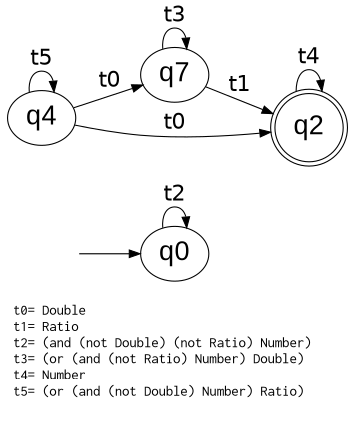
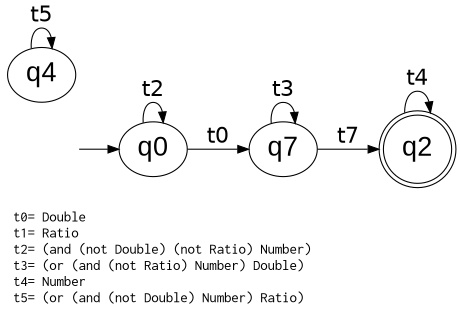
(240, 86) -> (348, 137)
(103, 98) -> (213, 149)
(167, 137) -> none
